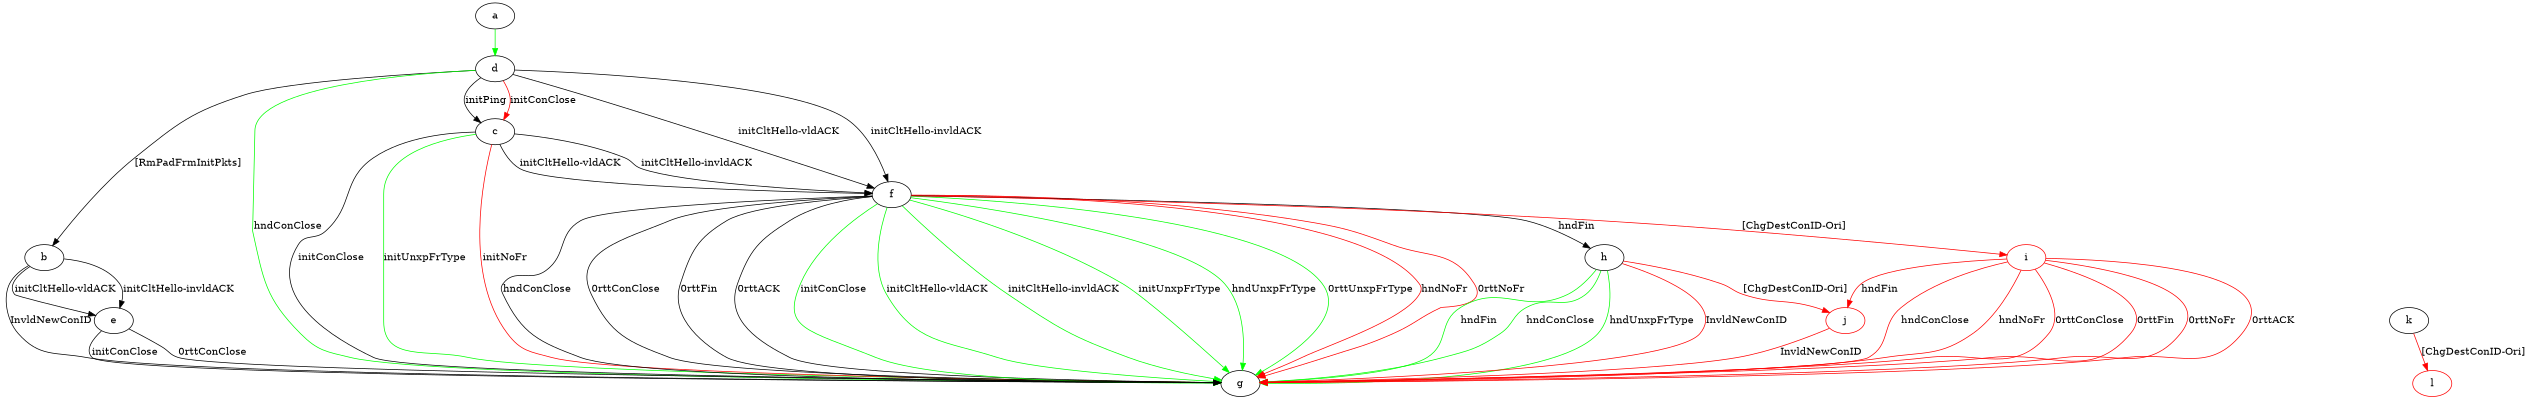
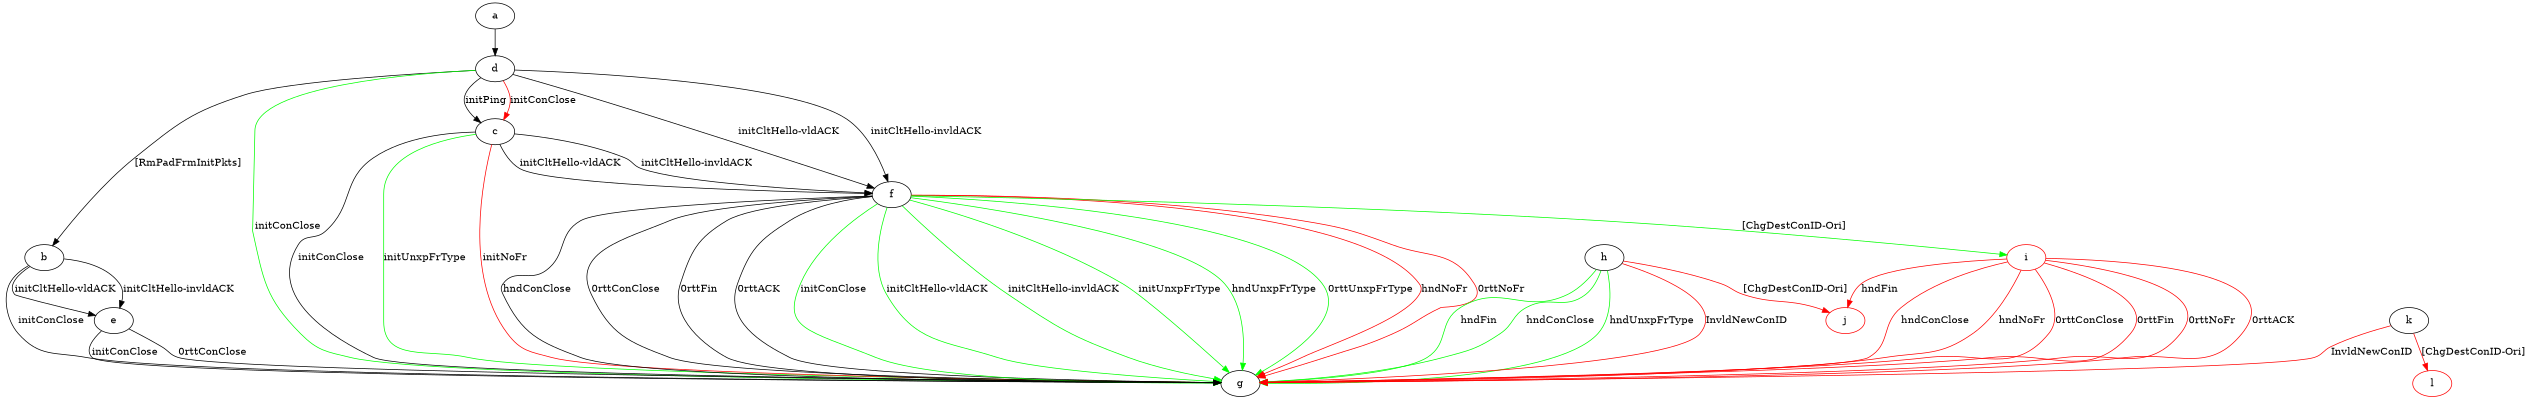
(495, 39) -> (495, 39)
(1250, 204) -> none
(1538, 217) -> (1456, 213)
(290, 226) -> (290, 226)
(53, 321) -> (53, 321)
(1608, 370) -> (1974, 373)
